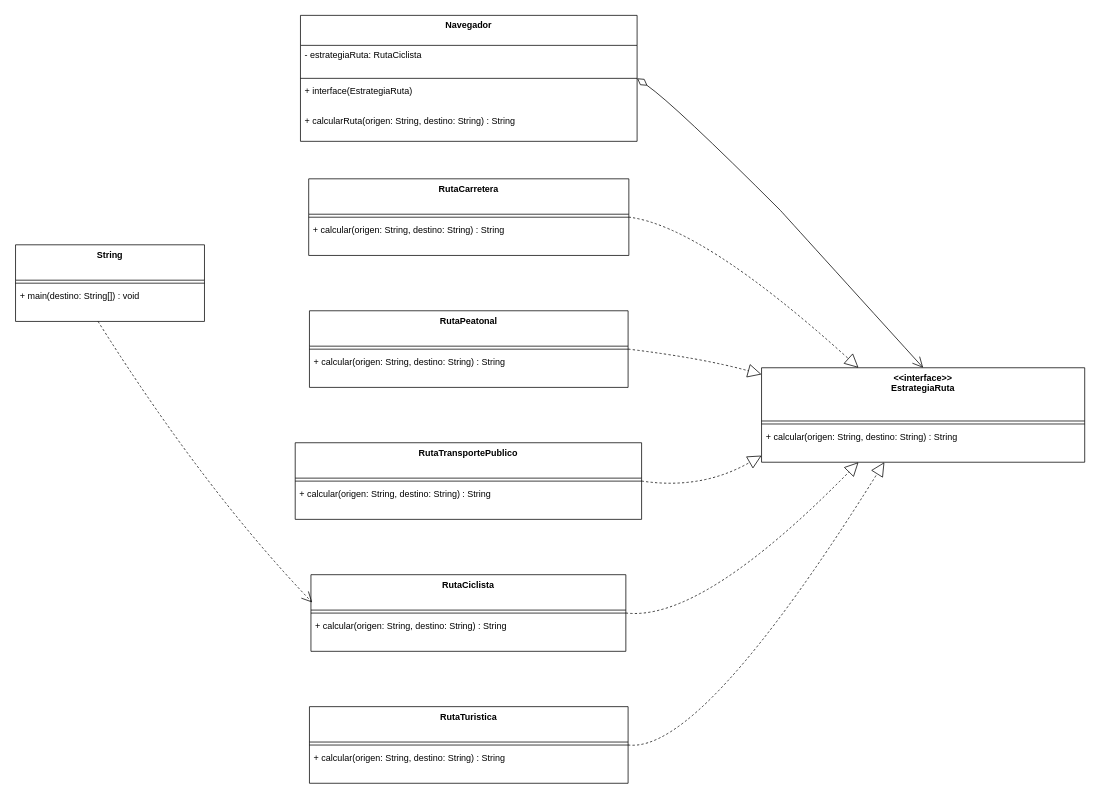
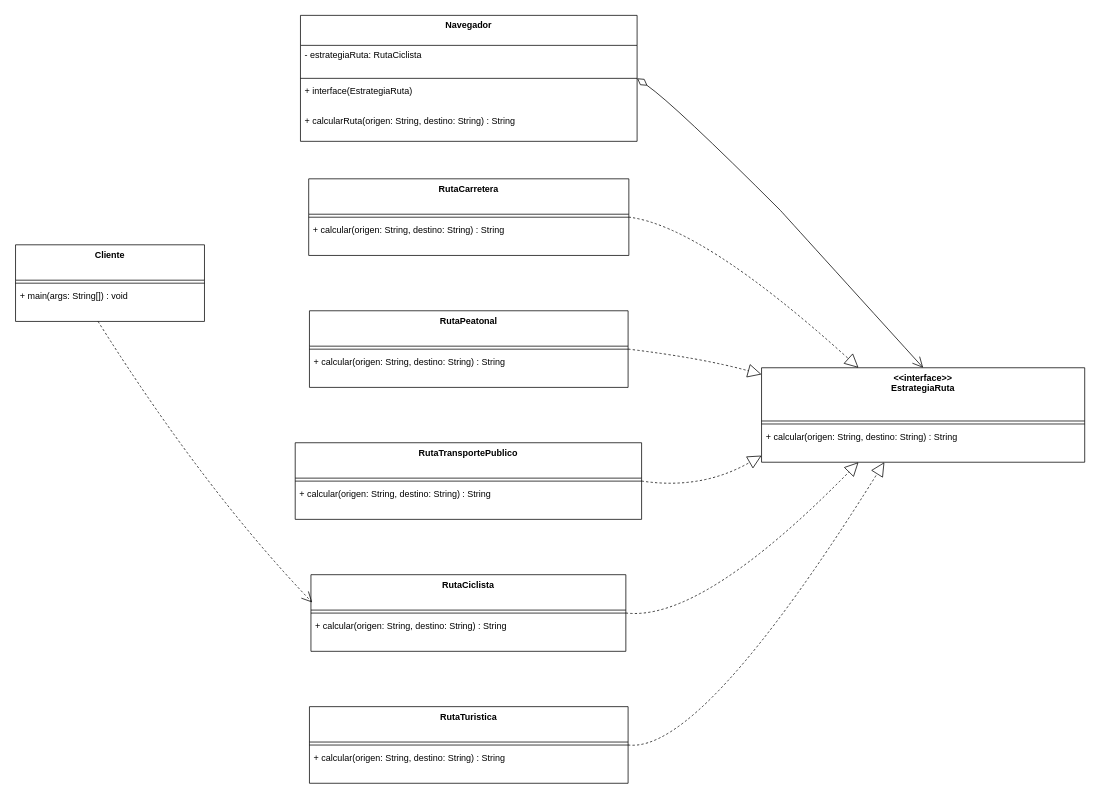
(110, 255) -> (110, 255)
(88, 296) -> (82, 296)
